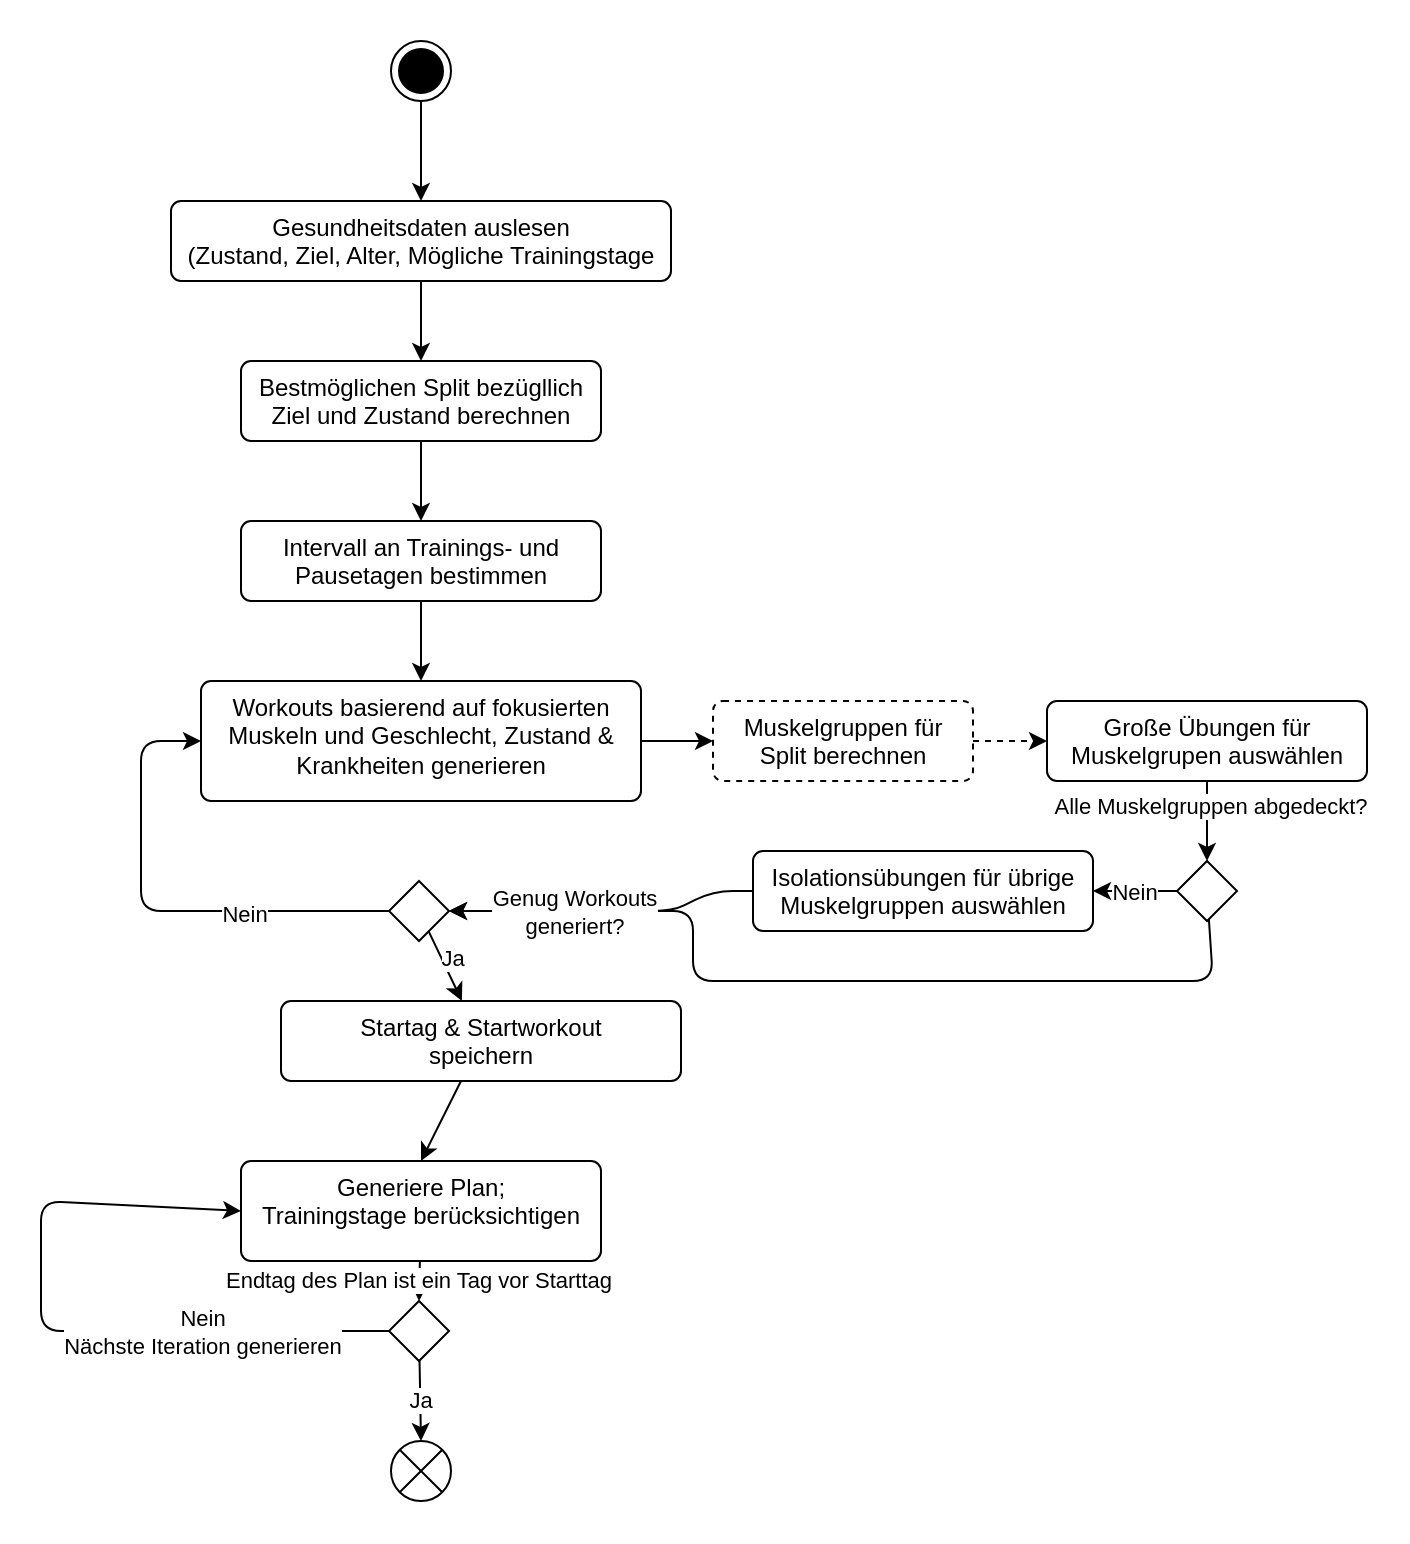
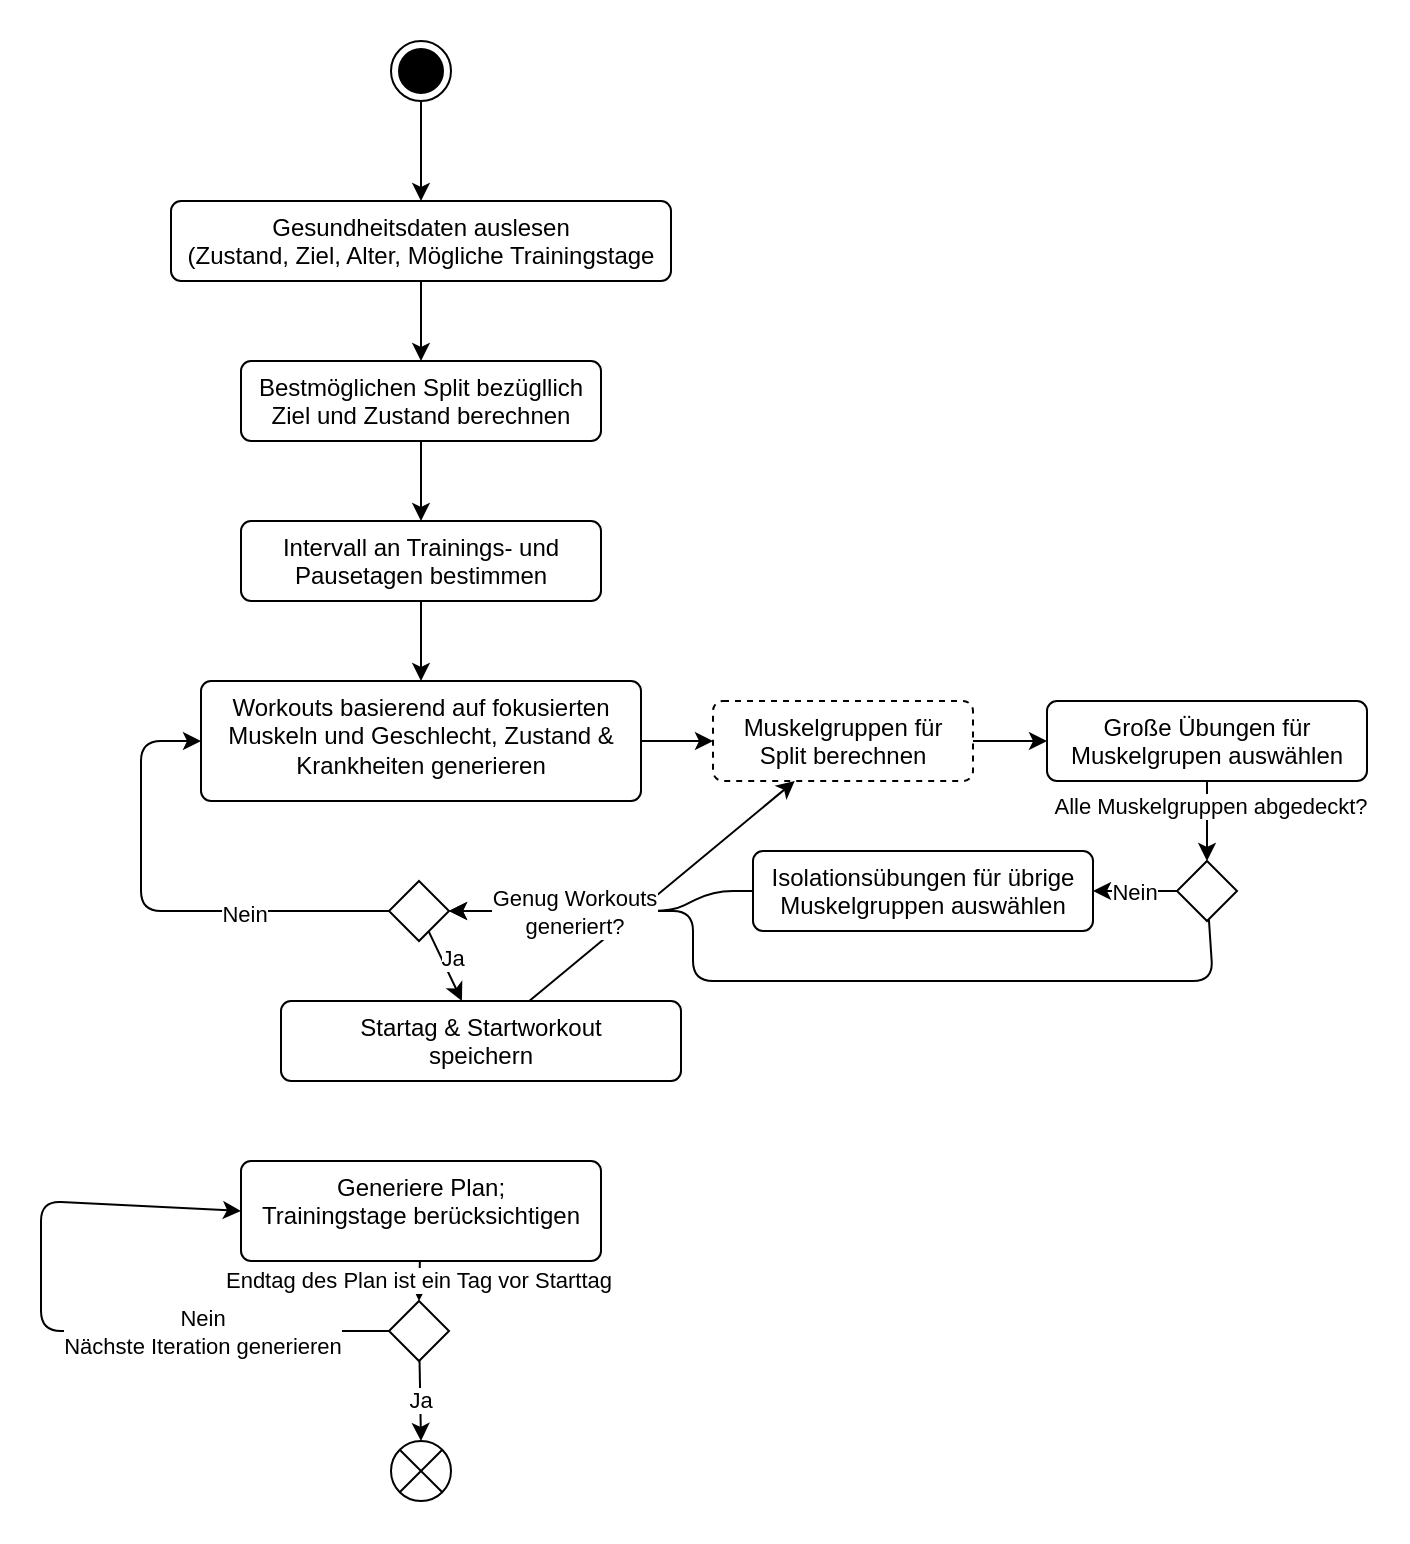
(1005, 741) -> (1005, 741)
(444, 1115) -> (720, 843)
